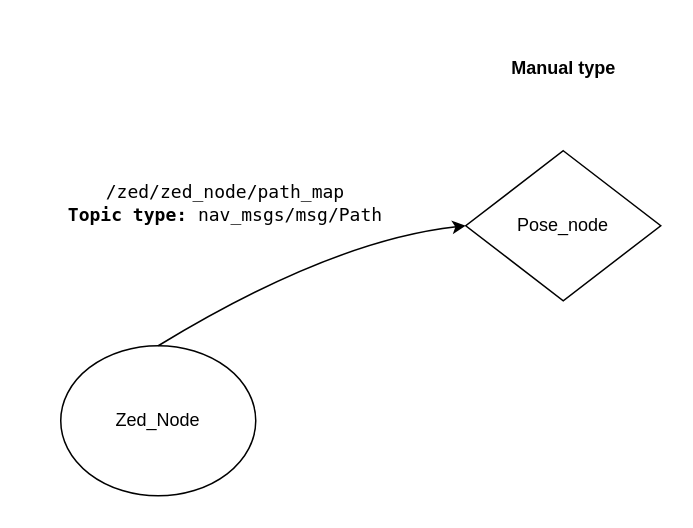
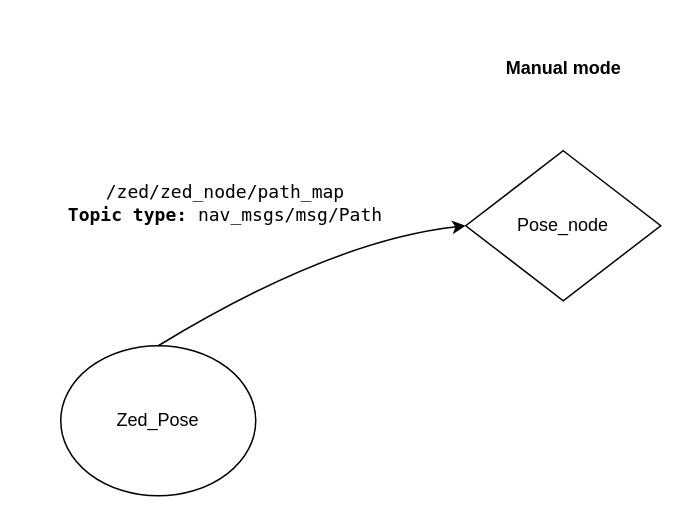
(564, 68) -> (564, 68)
(158, 421) -> (158, 421)
